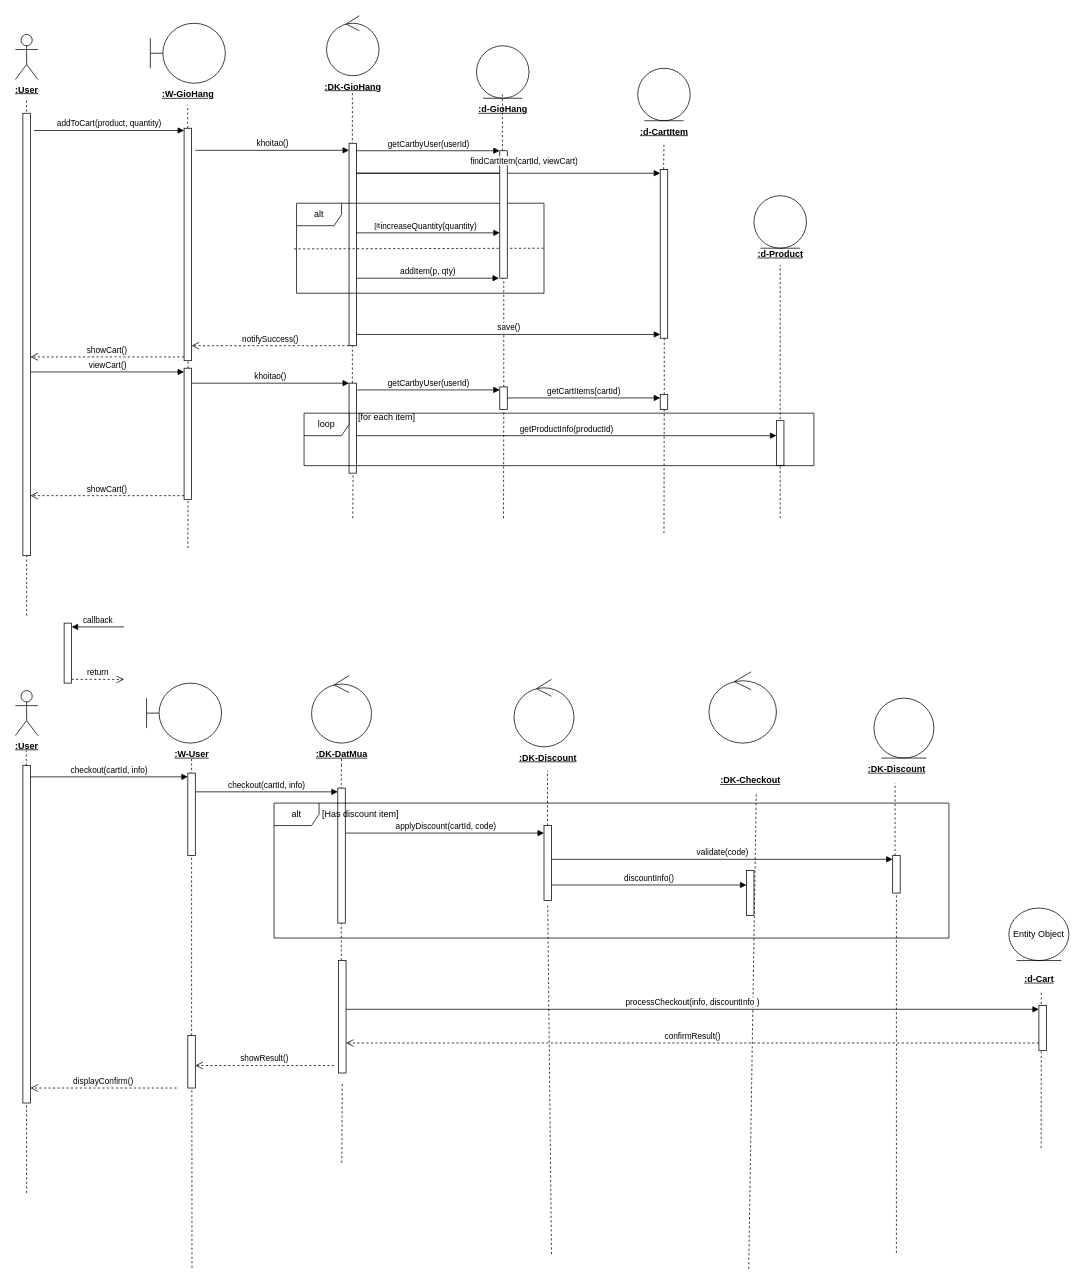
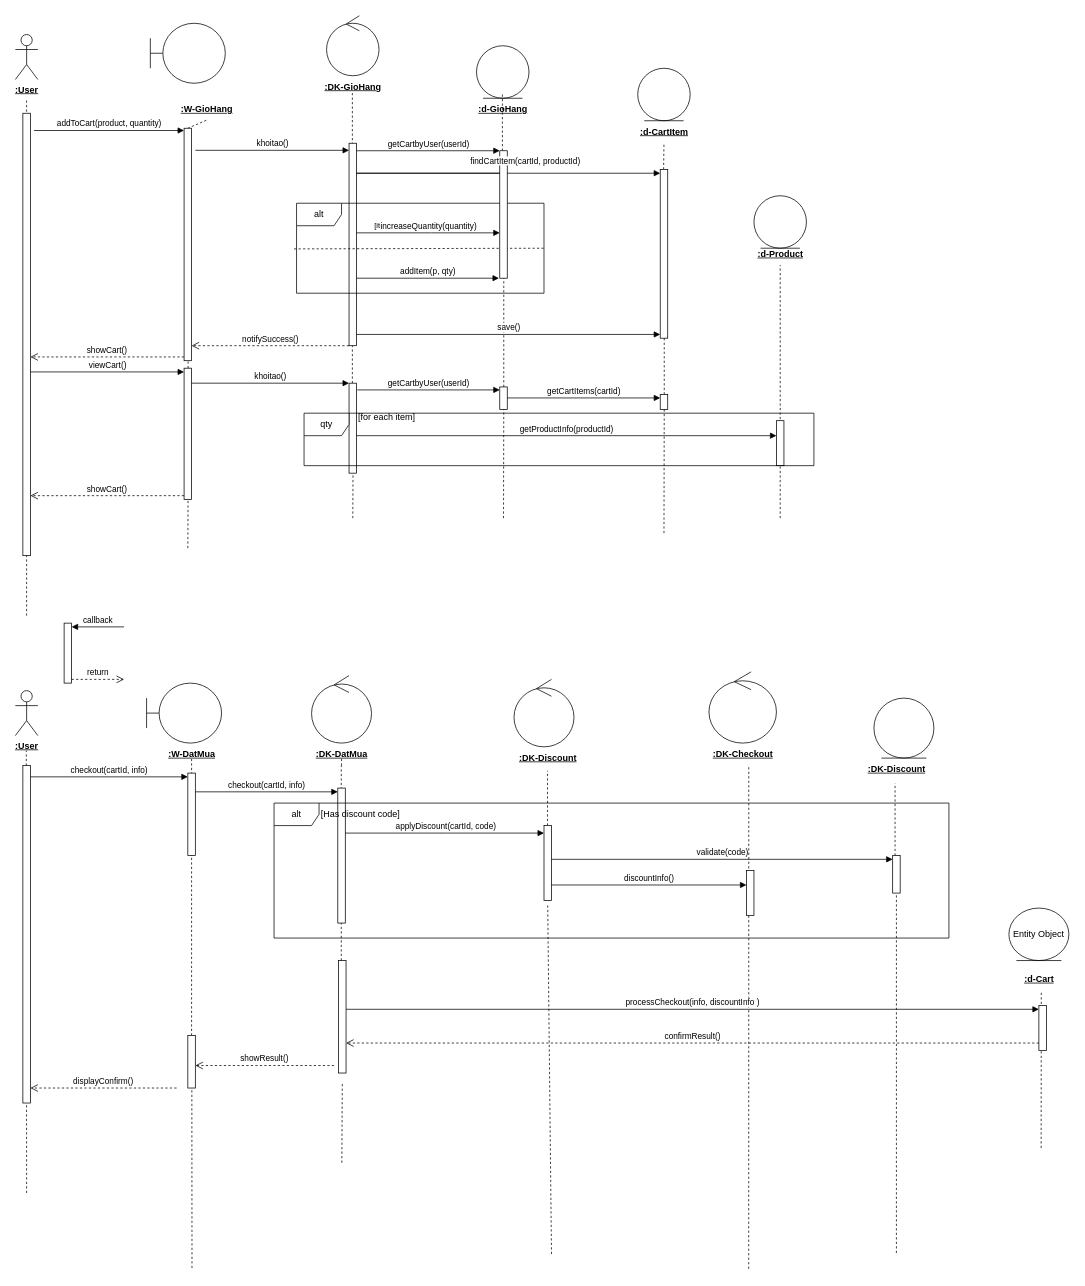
(188, 94) -> (207, 109)
(537, 166) -> (537, 166)
(327, 424) -> (327, 424)
(192, 754) -> (192, 754)
(750, 780) -> (743, 754)
(361, 814) -> (361, 814)
